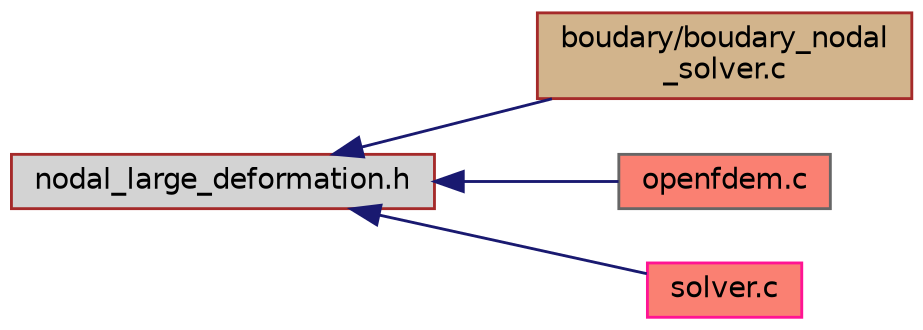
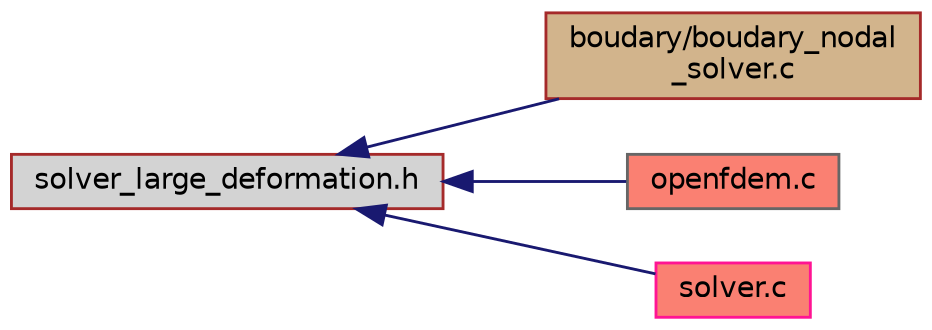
(223, 182) -> (227, 182)
